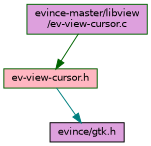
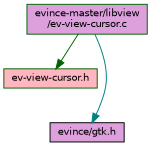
(66, 102) -> (106, 74)
